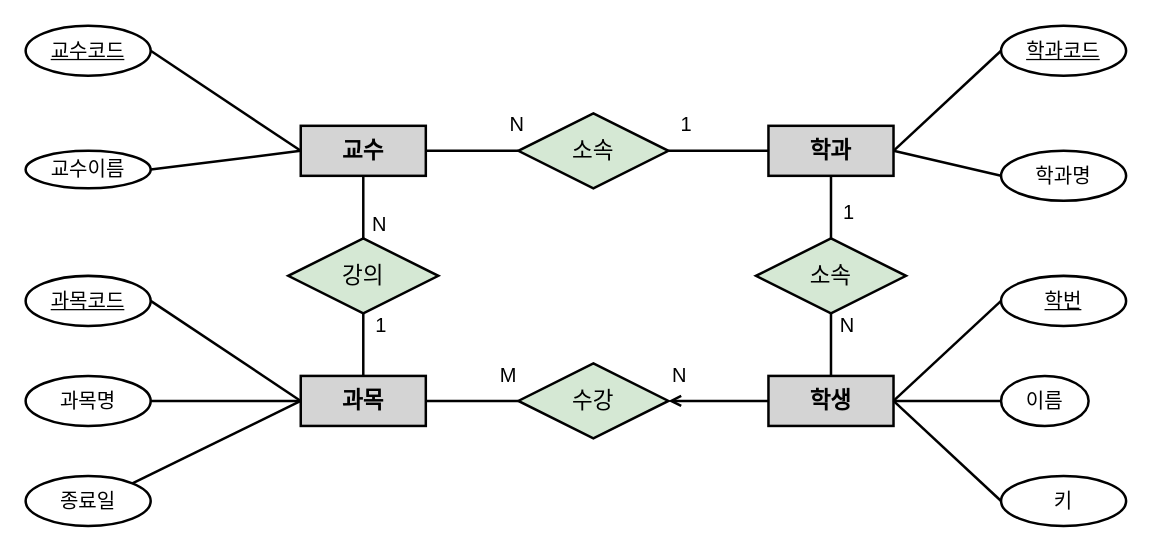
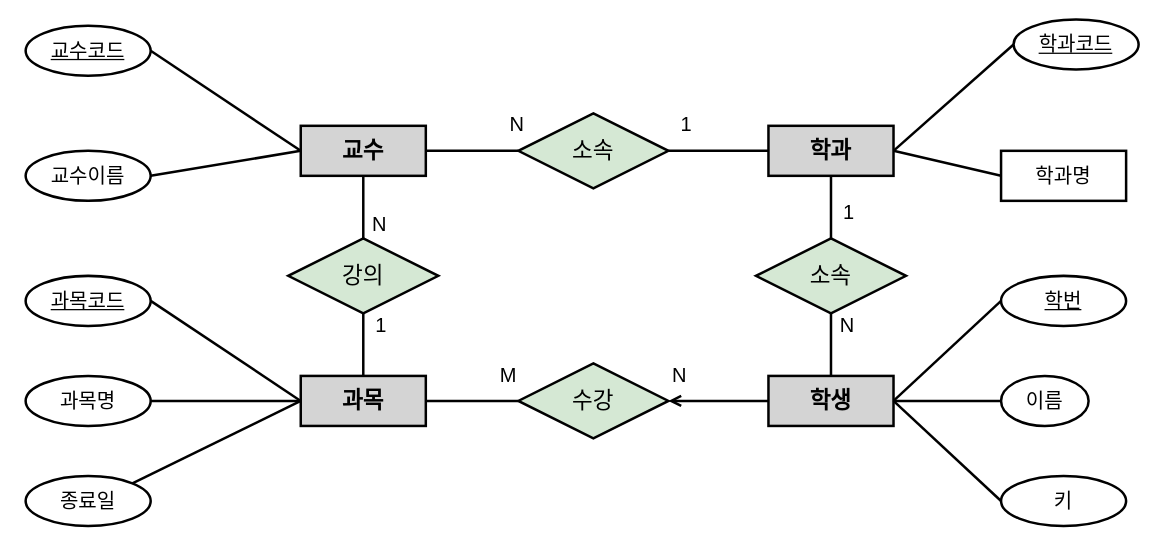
(1063, 51) -> (1076, 44)
(88, 169) -> (88, 176)
(1063, 176) -> (1063, 176)
